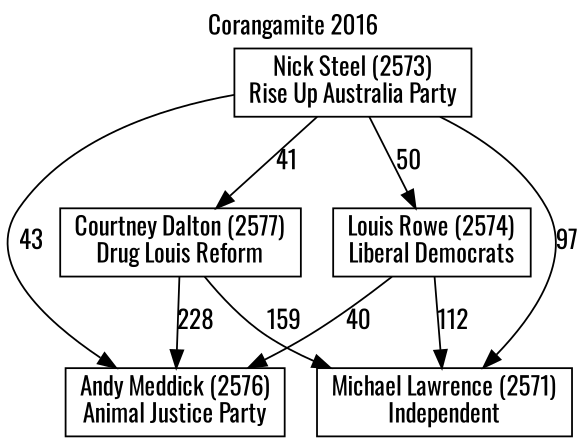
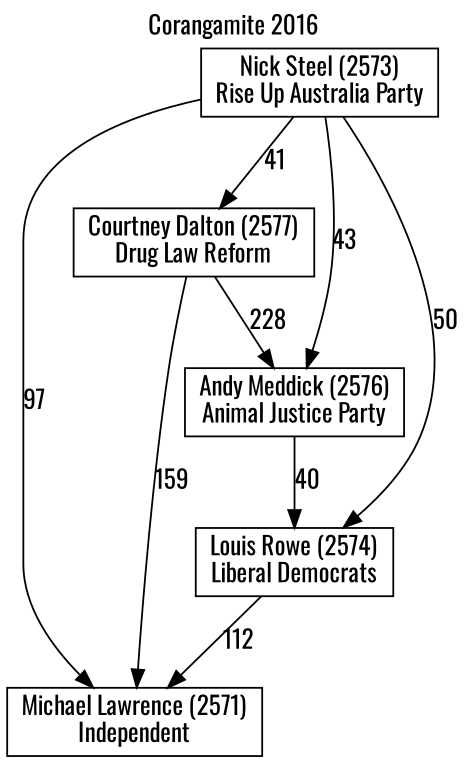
(181, 242) -> (194, 242)
(330, 322) -> (295, 473)
